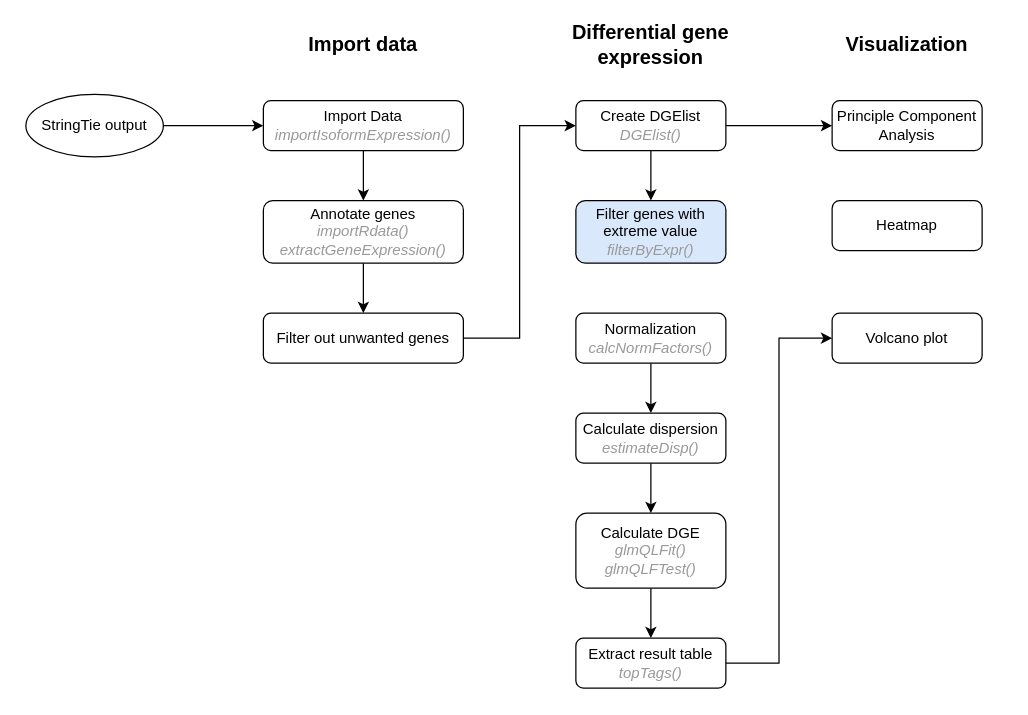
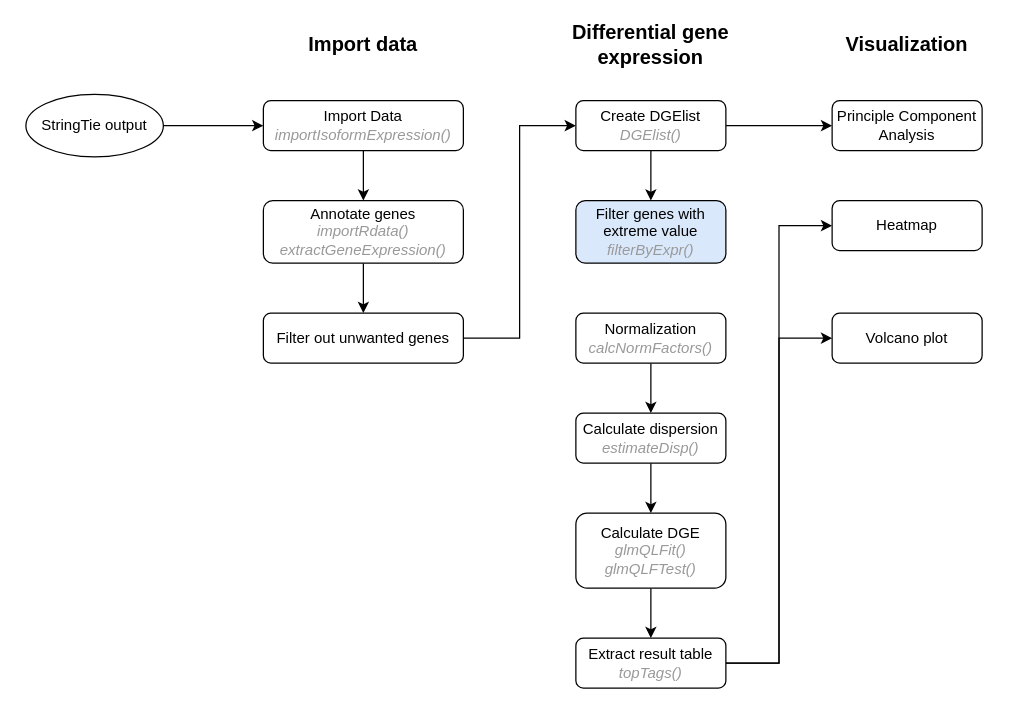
none -> (779, 259)
